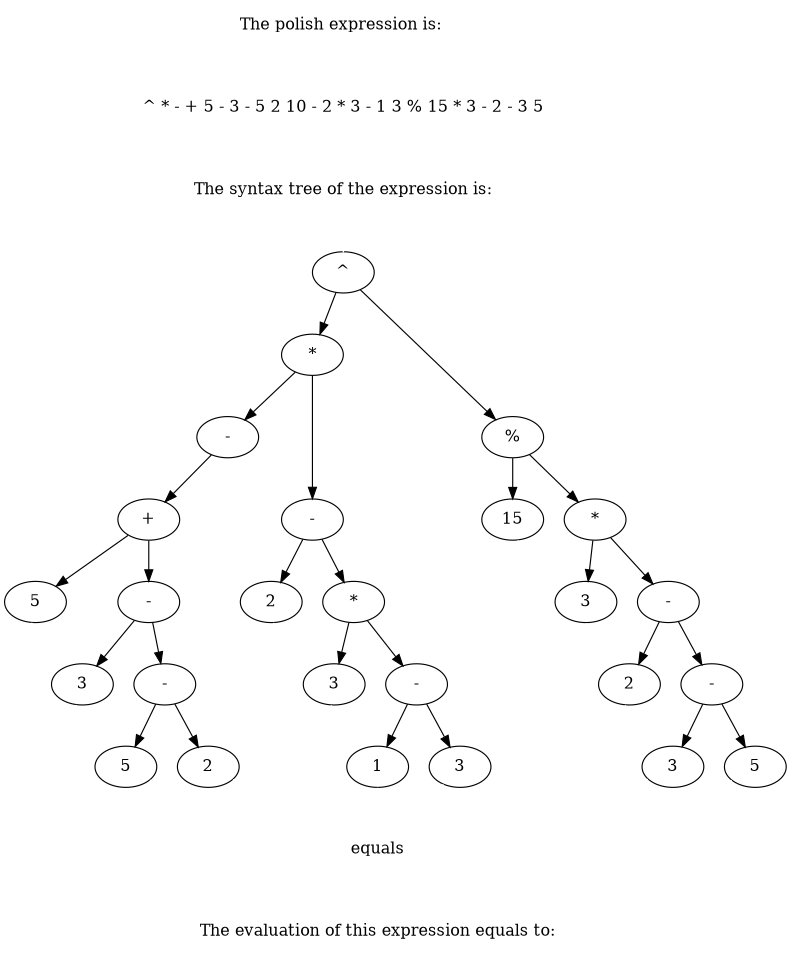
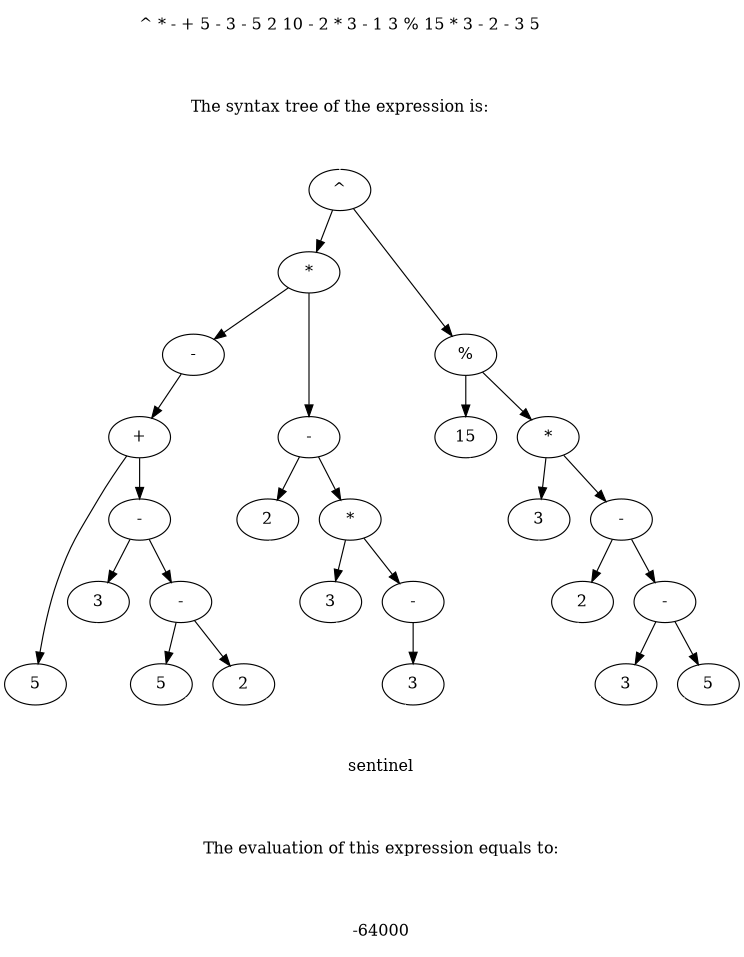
(343, 25) -> none
(378, 767) -> none
(378, 849) -> (381, 767)
none -> (381, 932)
